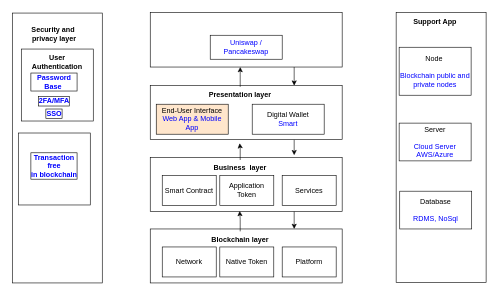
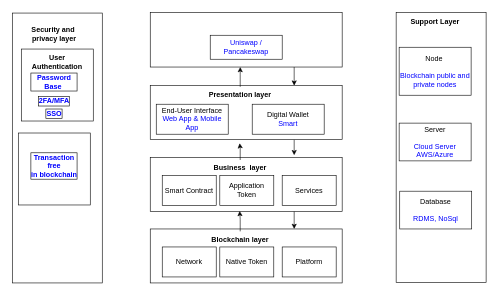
(435, 22) -> (435, 22)
(192, 119) -> (192, 119)
